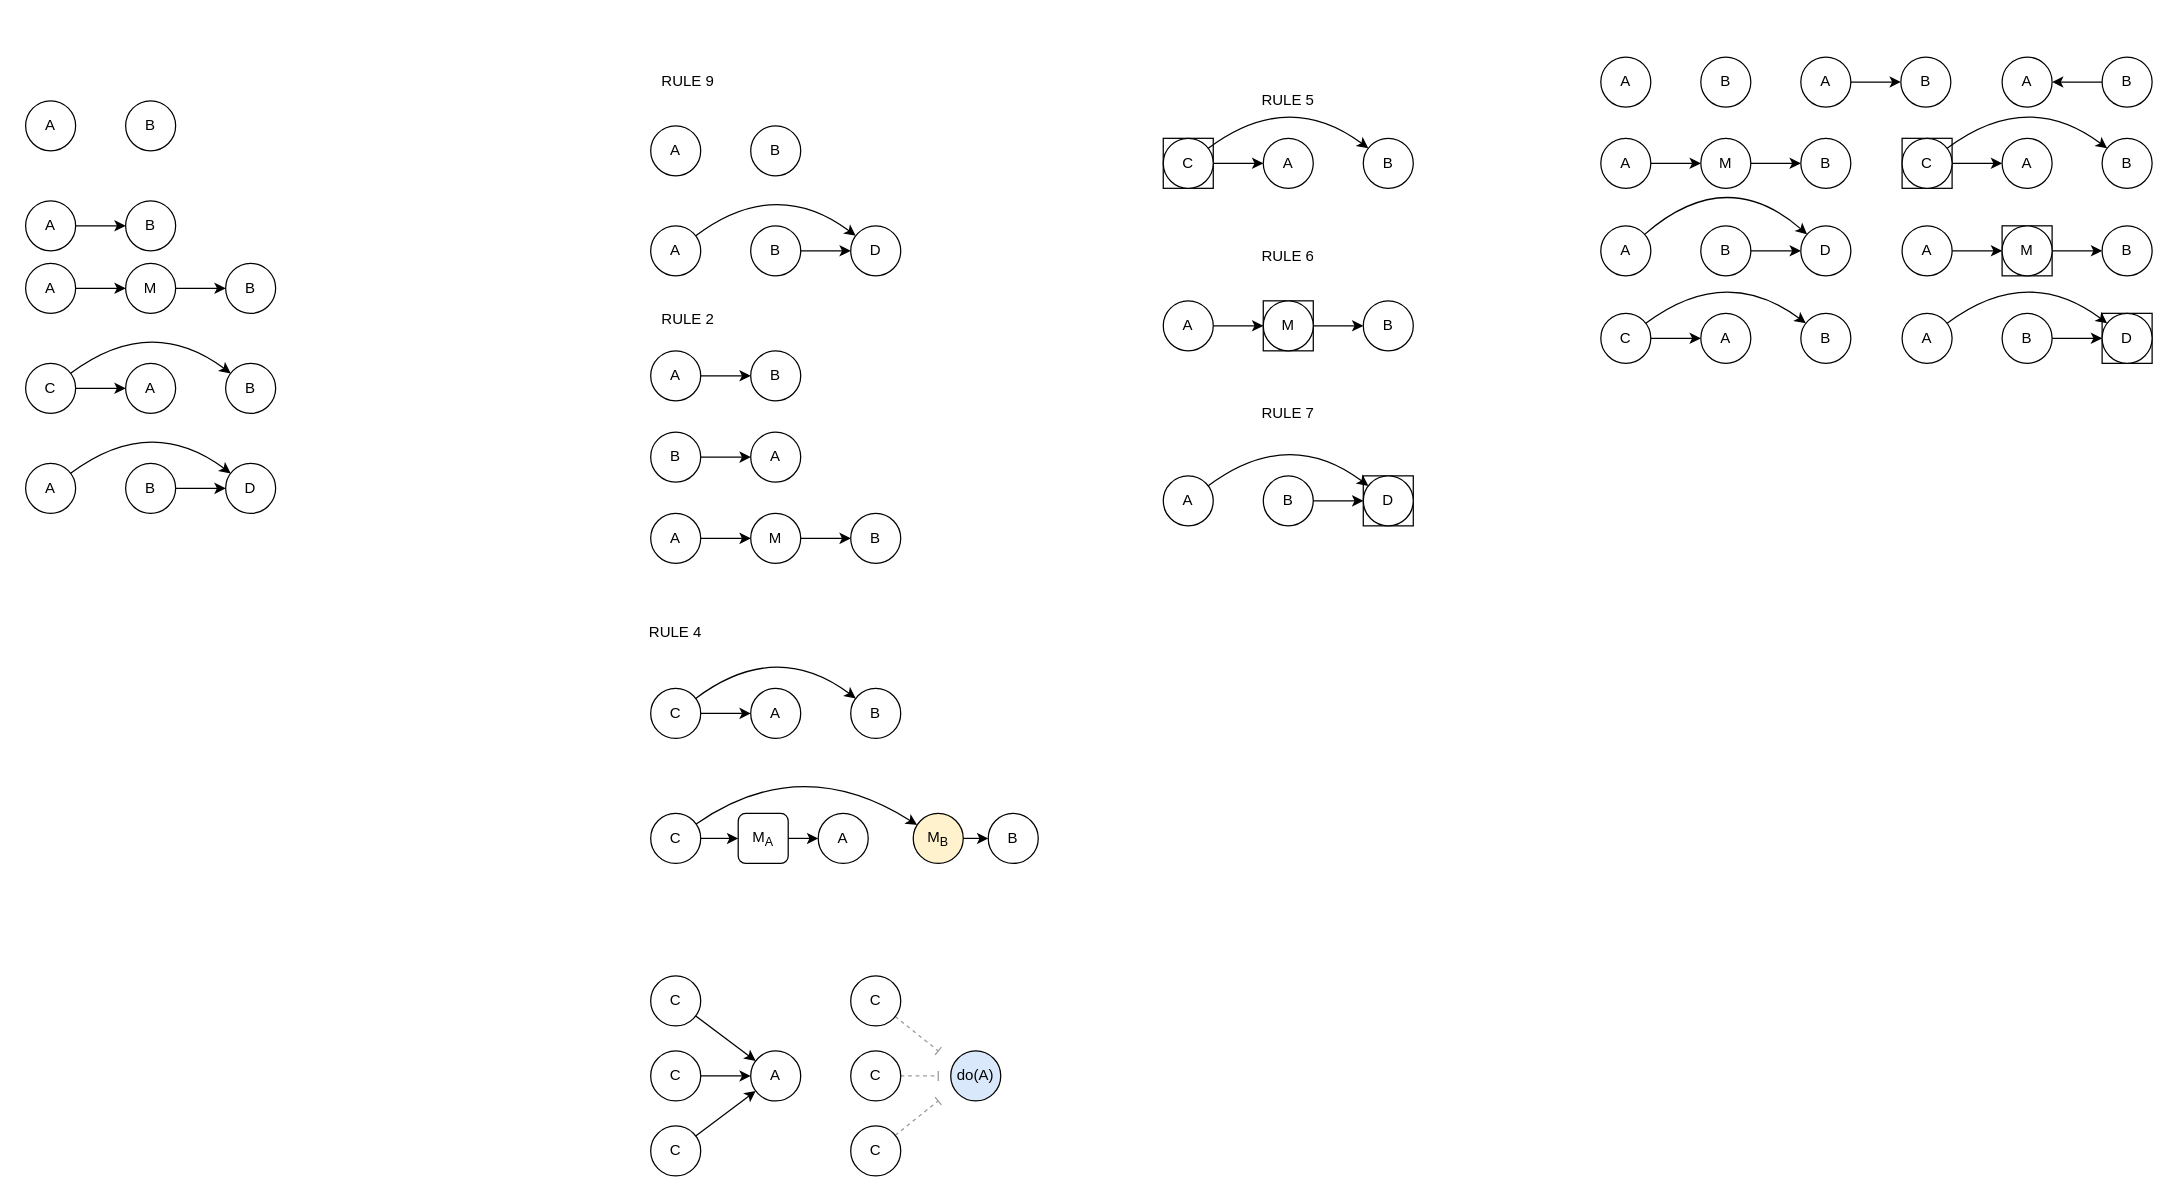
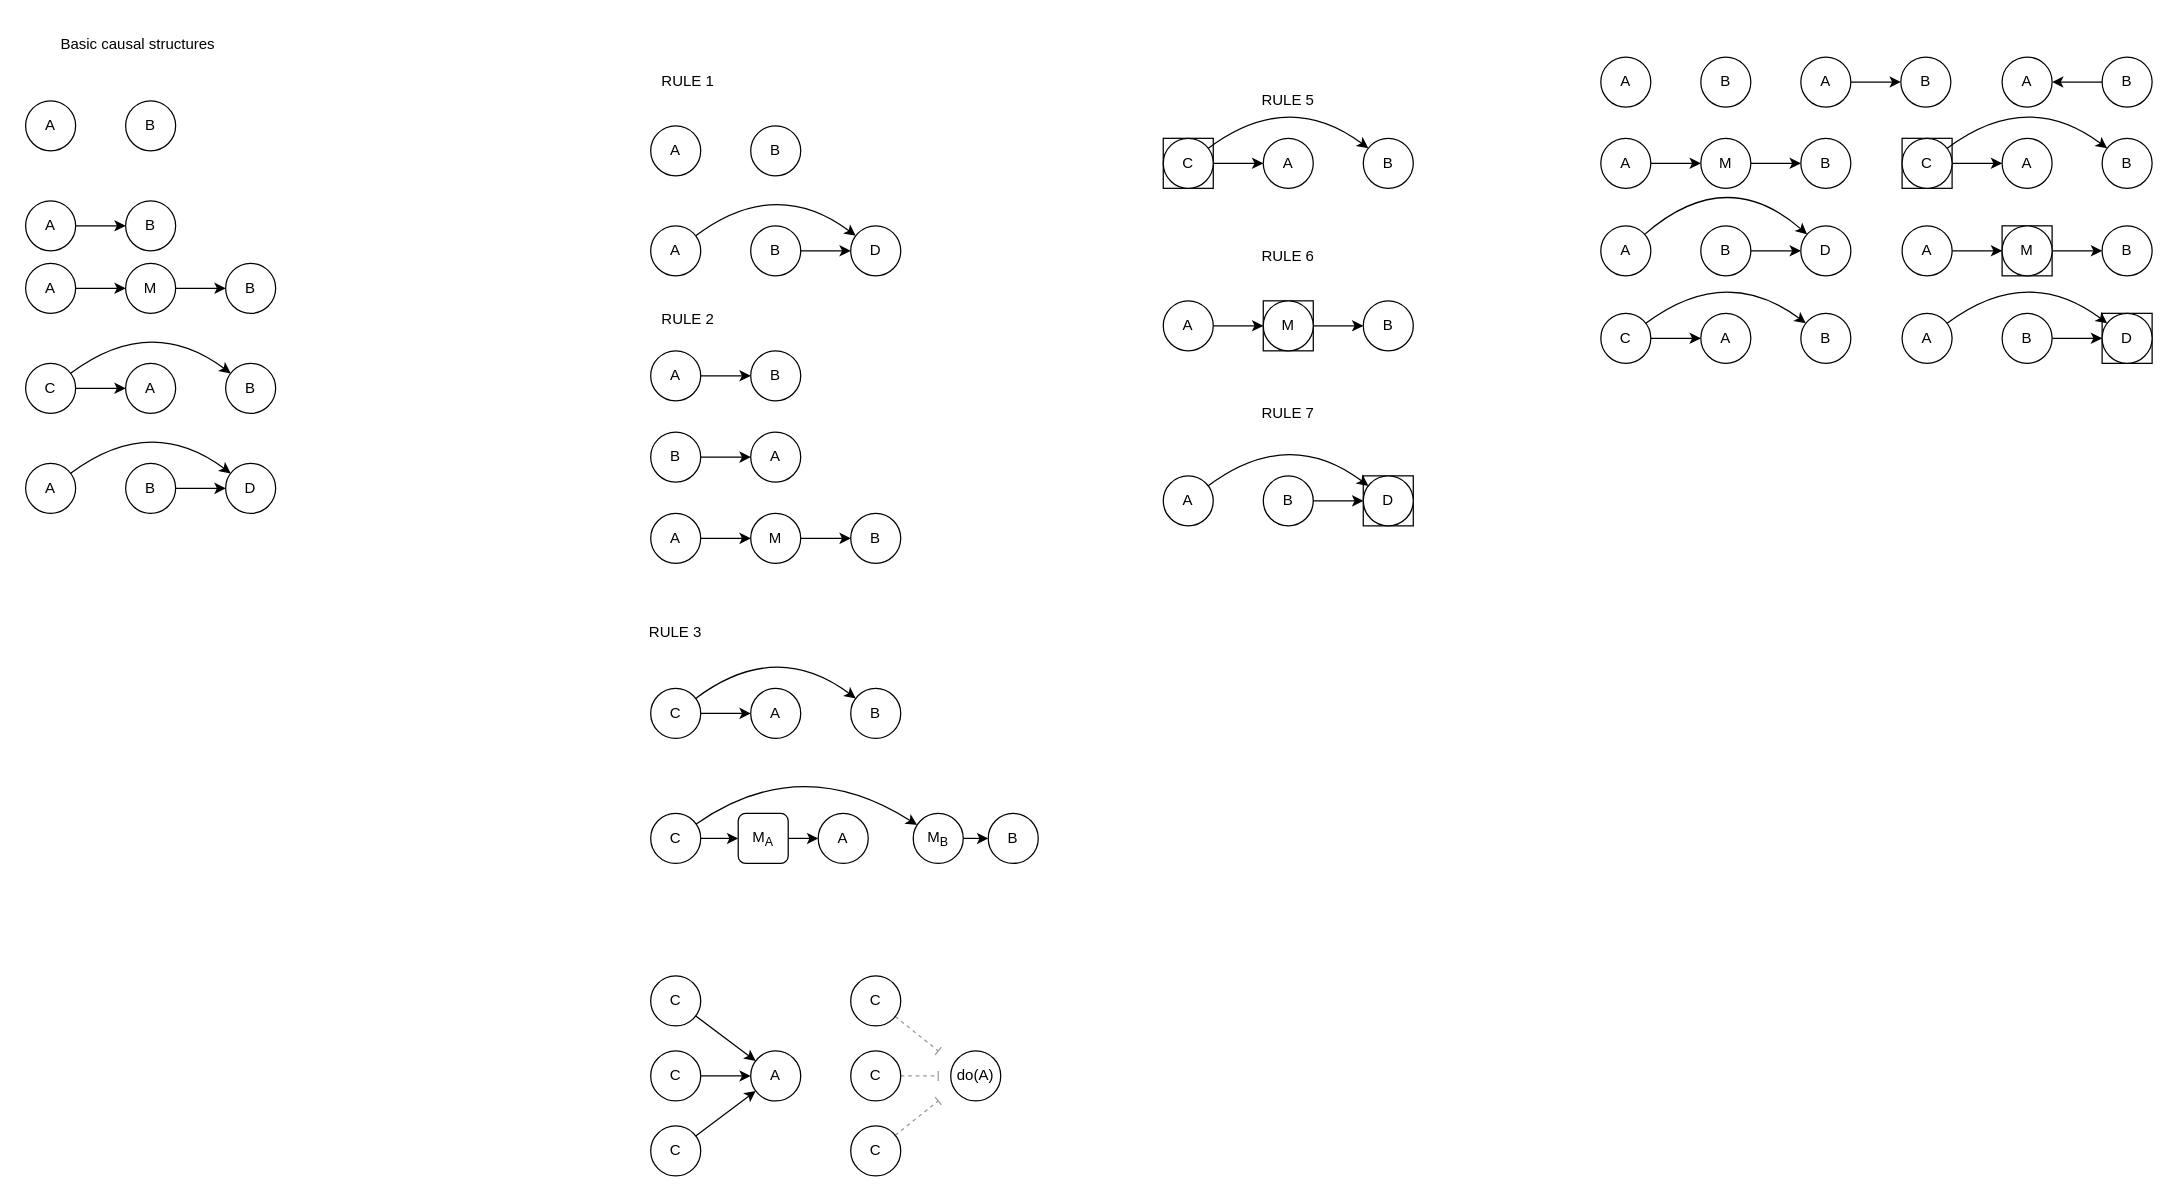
none -> (138, 44)
(688, 82) -> (688, 82)
(676, 632) -> (676, 632)
(938, 838) -> (938, 838)
(976, 1076) -> (976, 1076)
